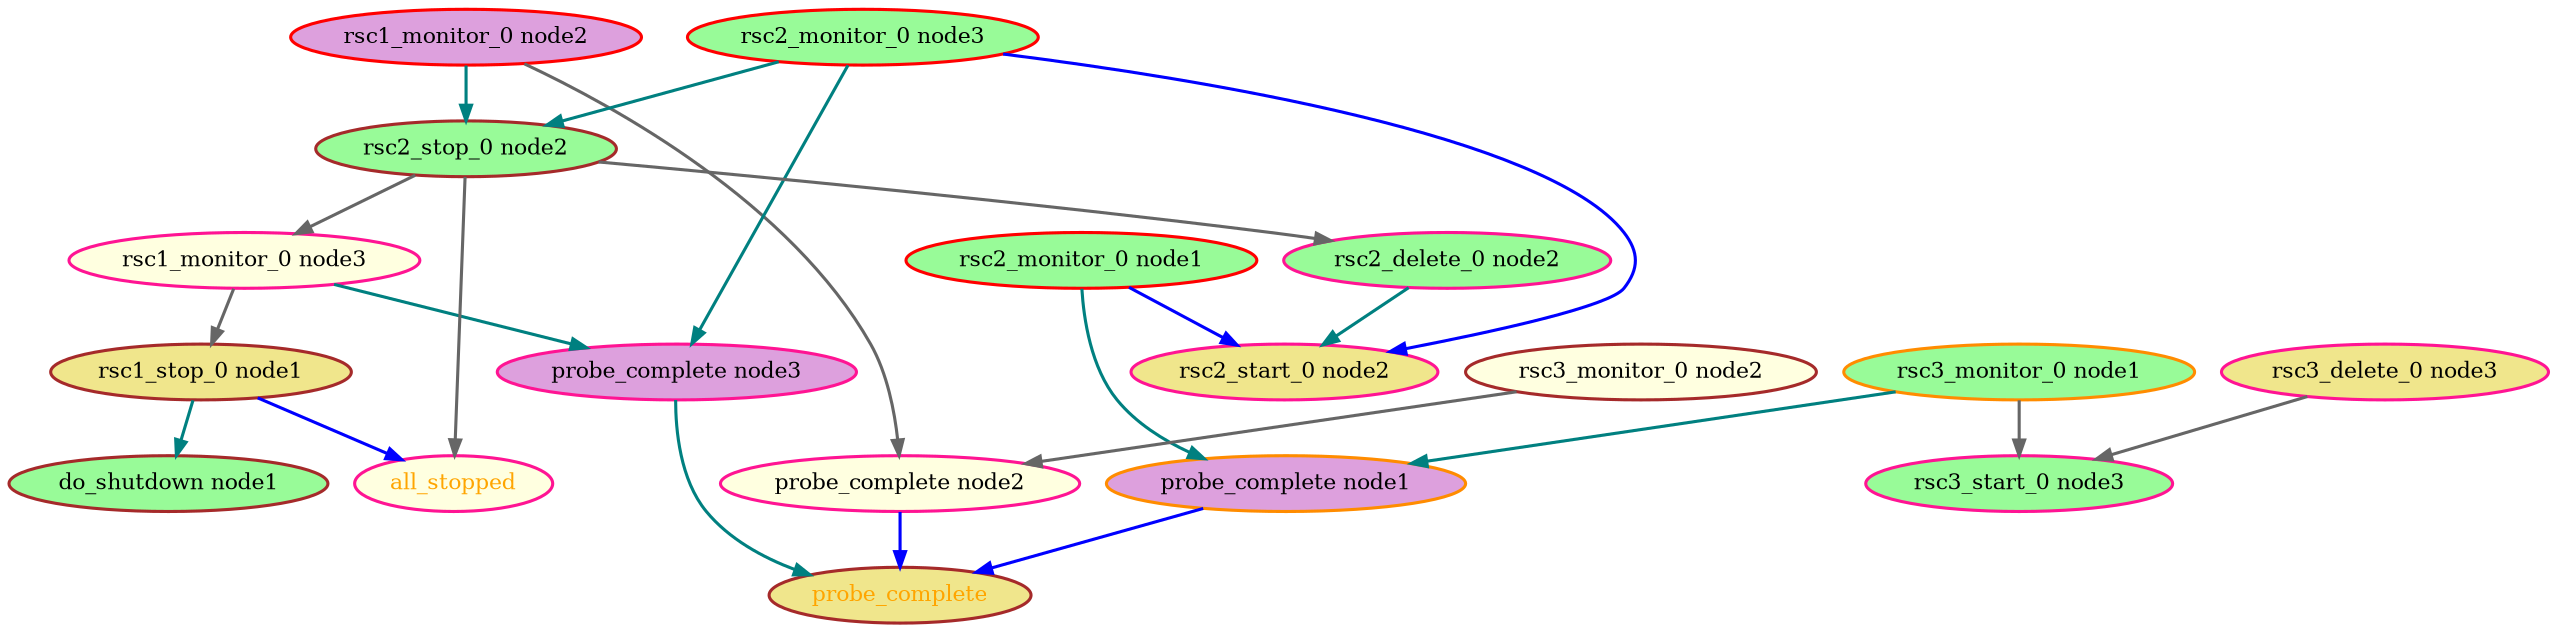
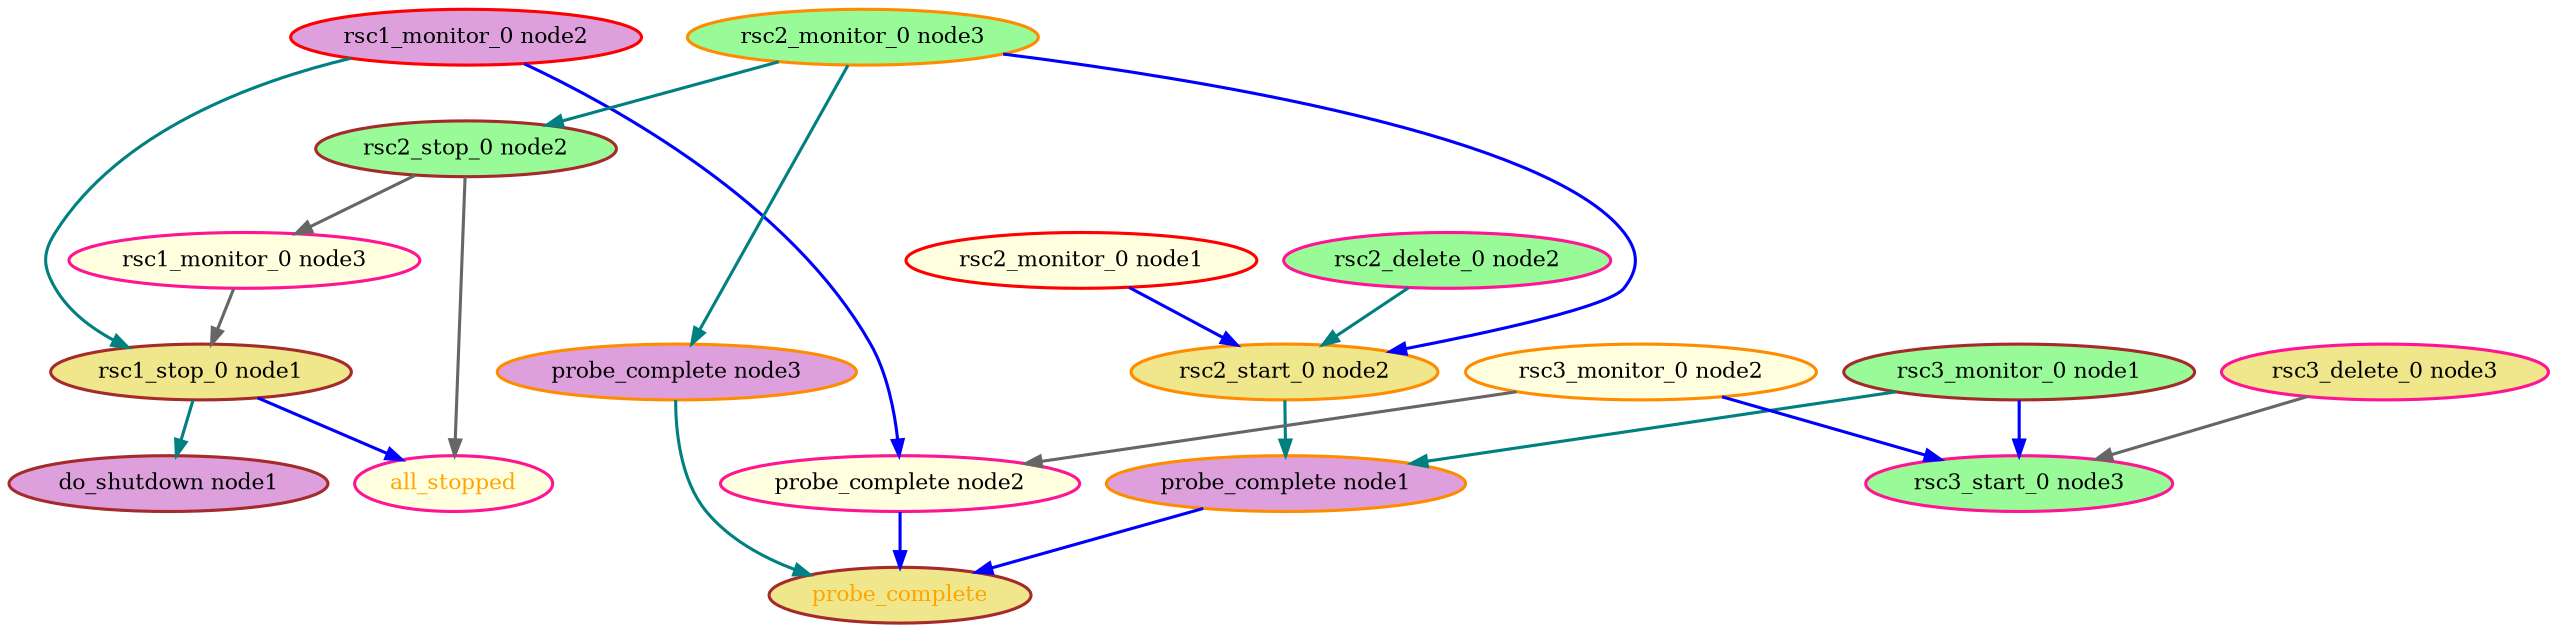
(863, 37) -> (863, 37)
(466, 85) -> (128, 156)
(957, 197) -> none
(746, 202) -> (746, 202)
(1081, 260) -> (1081, 260)
(447, 313) -> none
(677, 372) -> (677, 372)
(1284, 372) -> (1284, 372)
(1641, 372) -> (1641, 372)
(2019, 372) -> (2019, 372)
(1109, 388) -> (1285, 416)
(2019, 420) -> (2019, 420)
none -> (1824, 426)
(168, 484) -> (168, 484)
